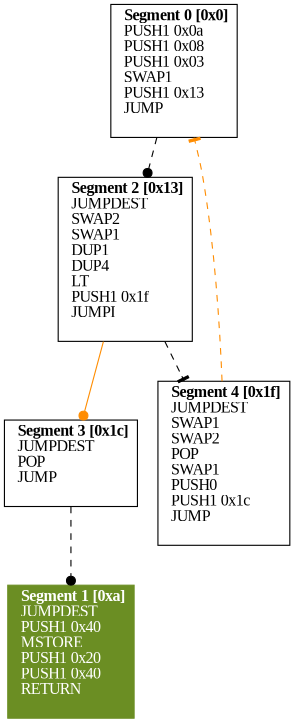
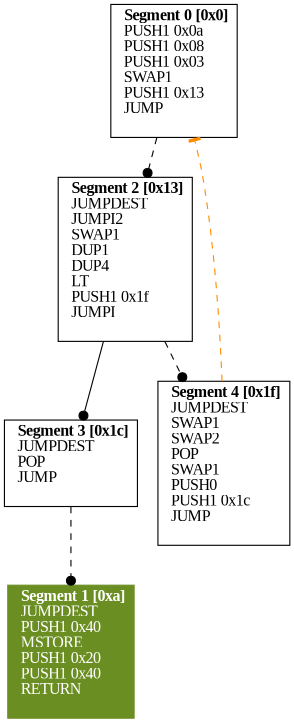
(96, 219) -> (98, 219)
(173, 359) -> (173, 359)
(94, 376) -> (94, 376)
